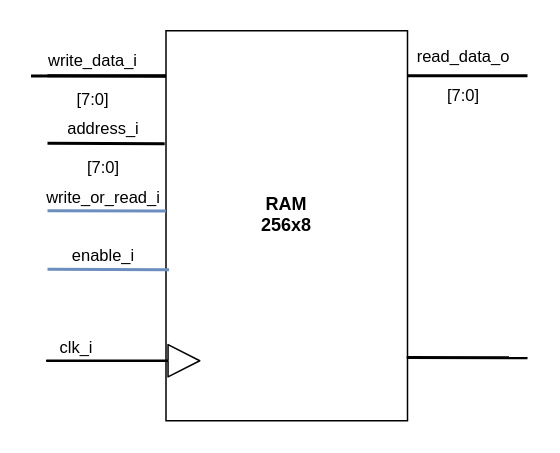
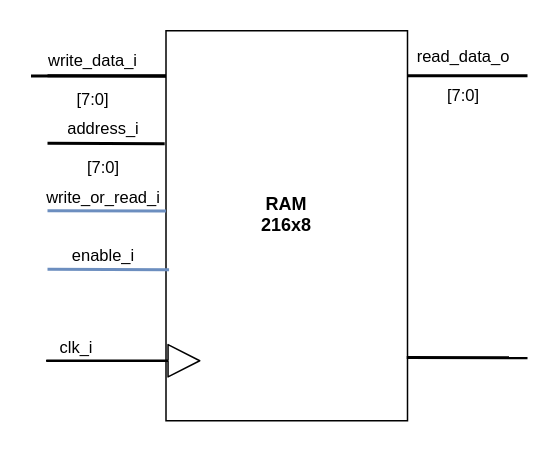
(287, 226) -> (287, 226)
